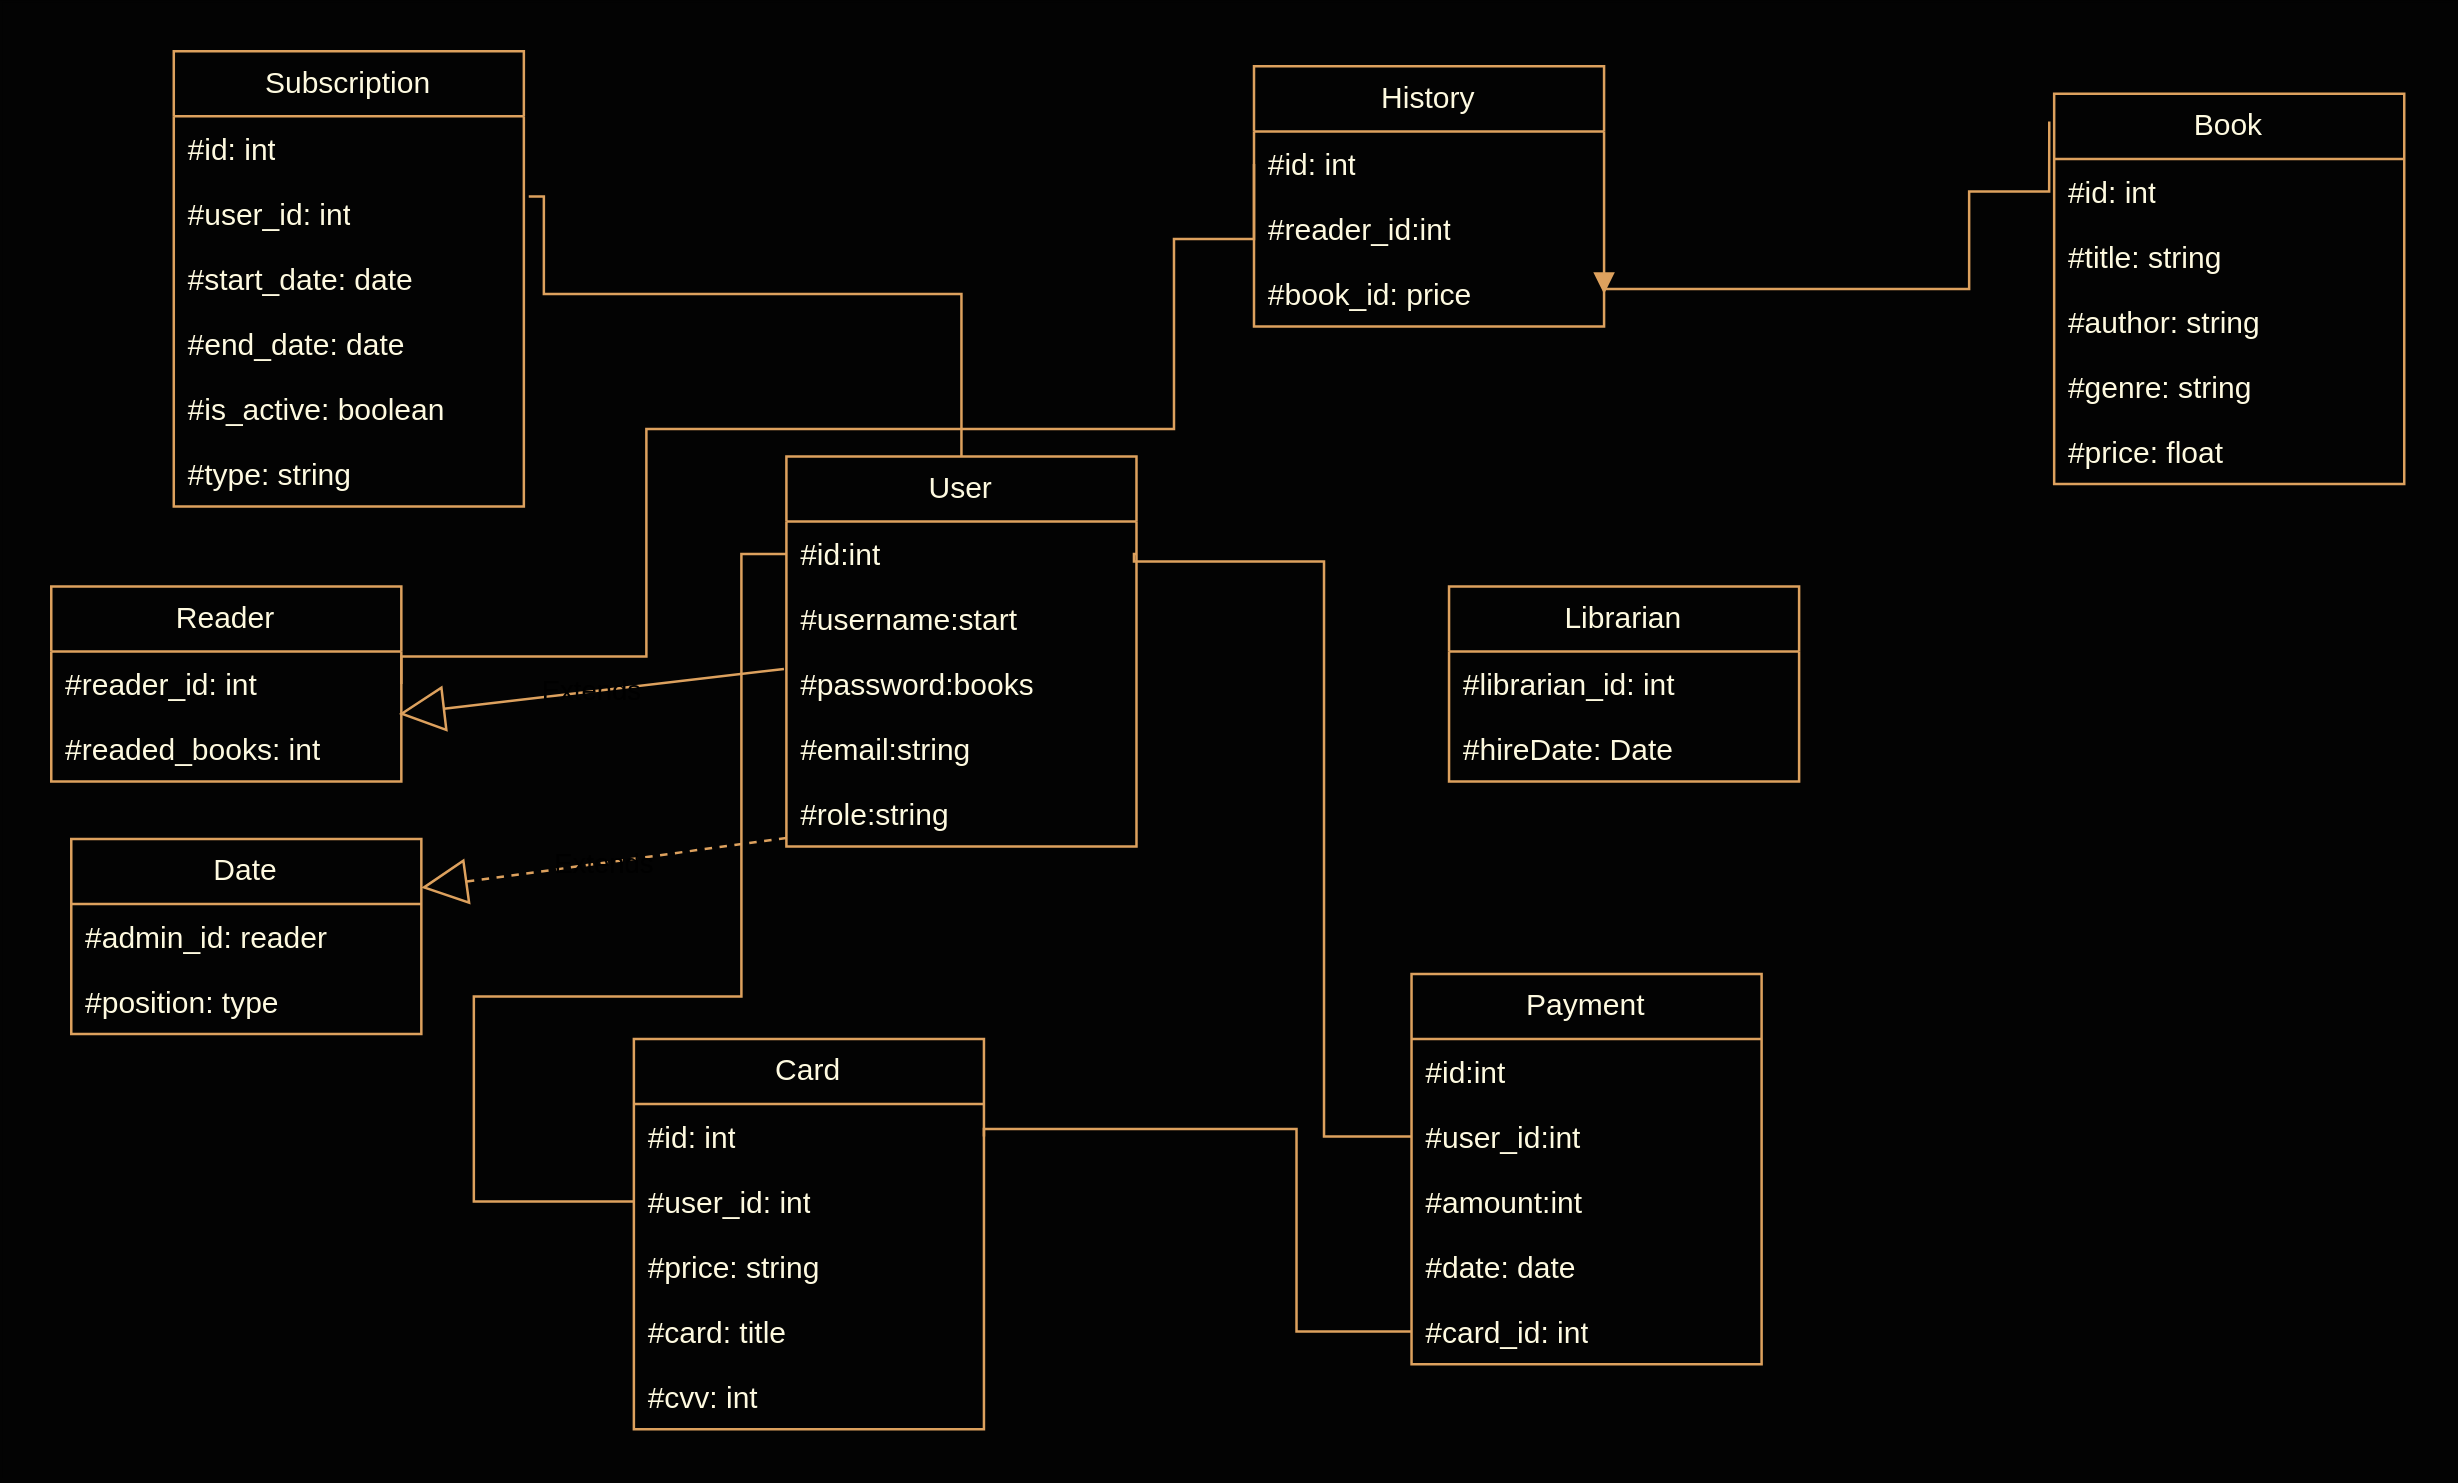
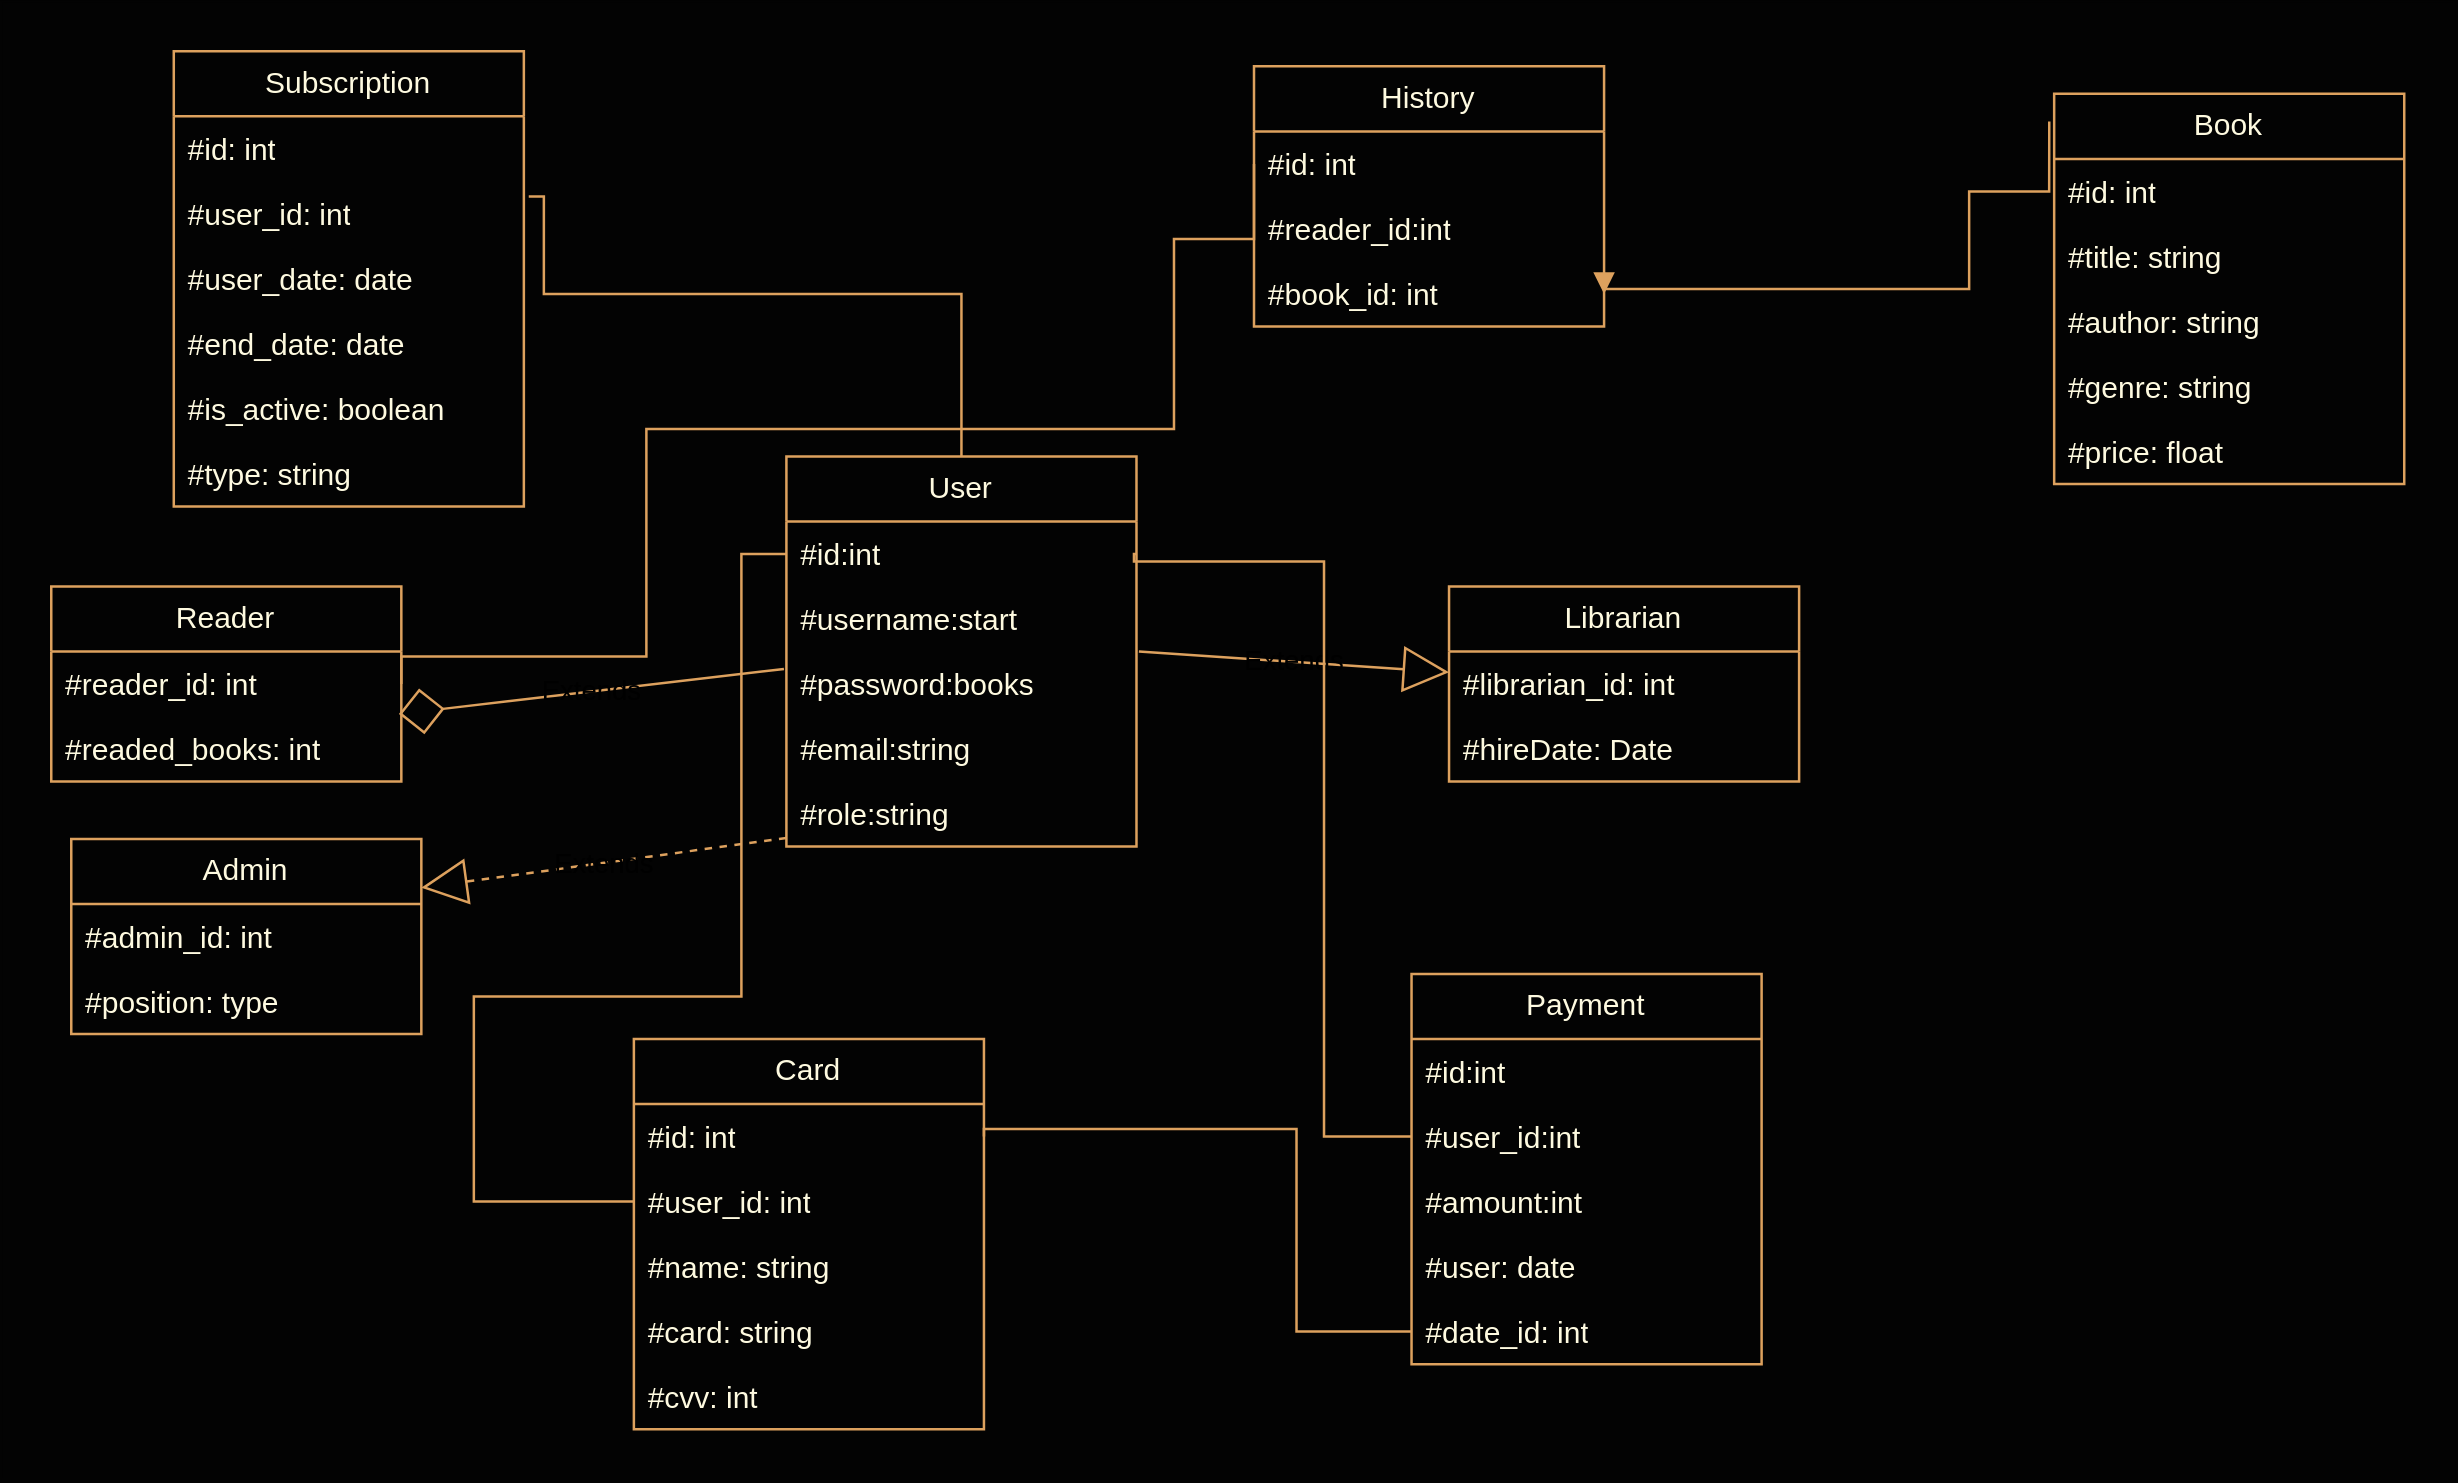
(324, 282) -> (315, 282)
(1379, 297) -> (1362, 297)
none -> (1229, 657)
(445, 708) -> (445, 708)
(246, 871) -> (246, 871)
(213, 939) -> (184, 939)
(751, 1269) -> (746, 1269)
(1511, 1269) -> (1511, 1269)
(734, 1334) -> (746, 1334)
(1520, 1334) -> (1520, 1334)
